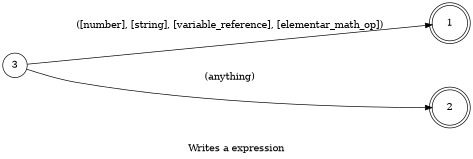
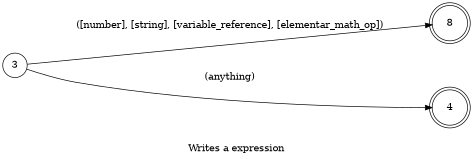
(450, 23) -> (450, 23)
(450, 108) -> (450, 108)
